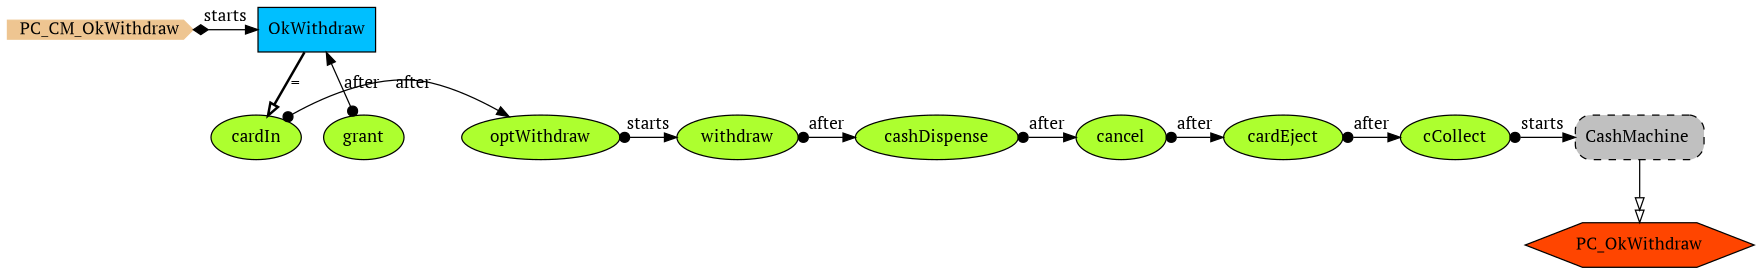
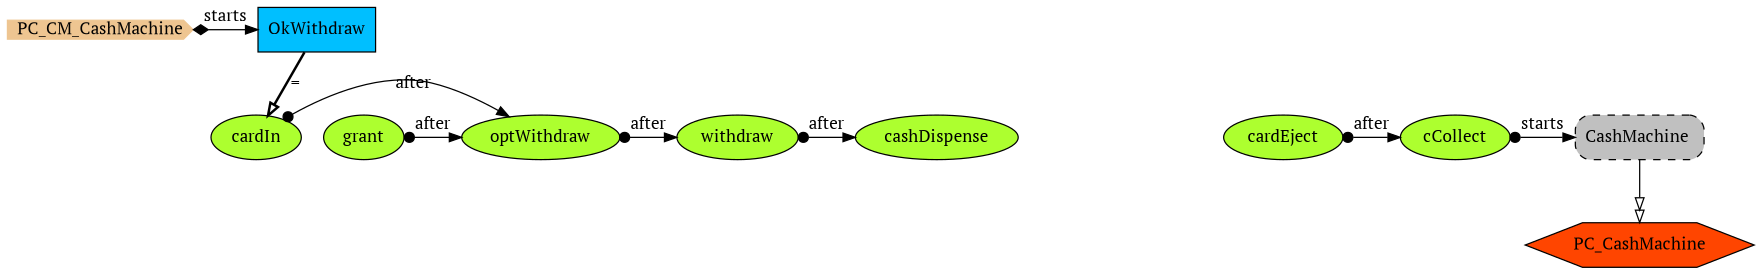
(100, 30) -> (100, 30)
(341, 84) -> (432, 137)
(648, 124) -> (648, 124)
(1121, 137) -> none
(1640, 245) -> (1640, 245)
